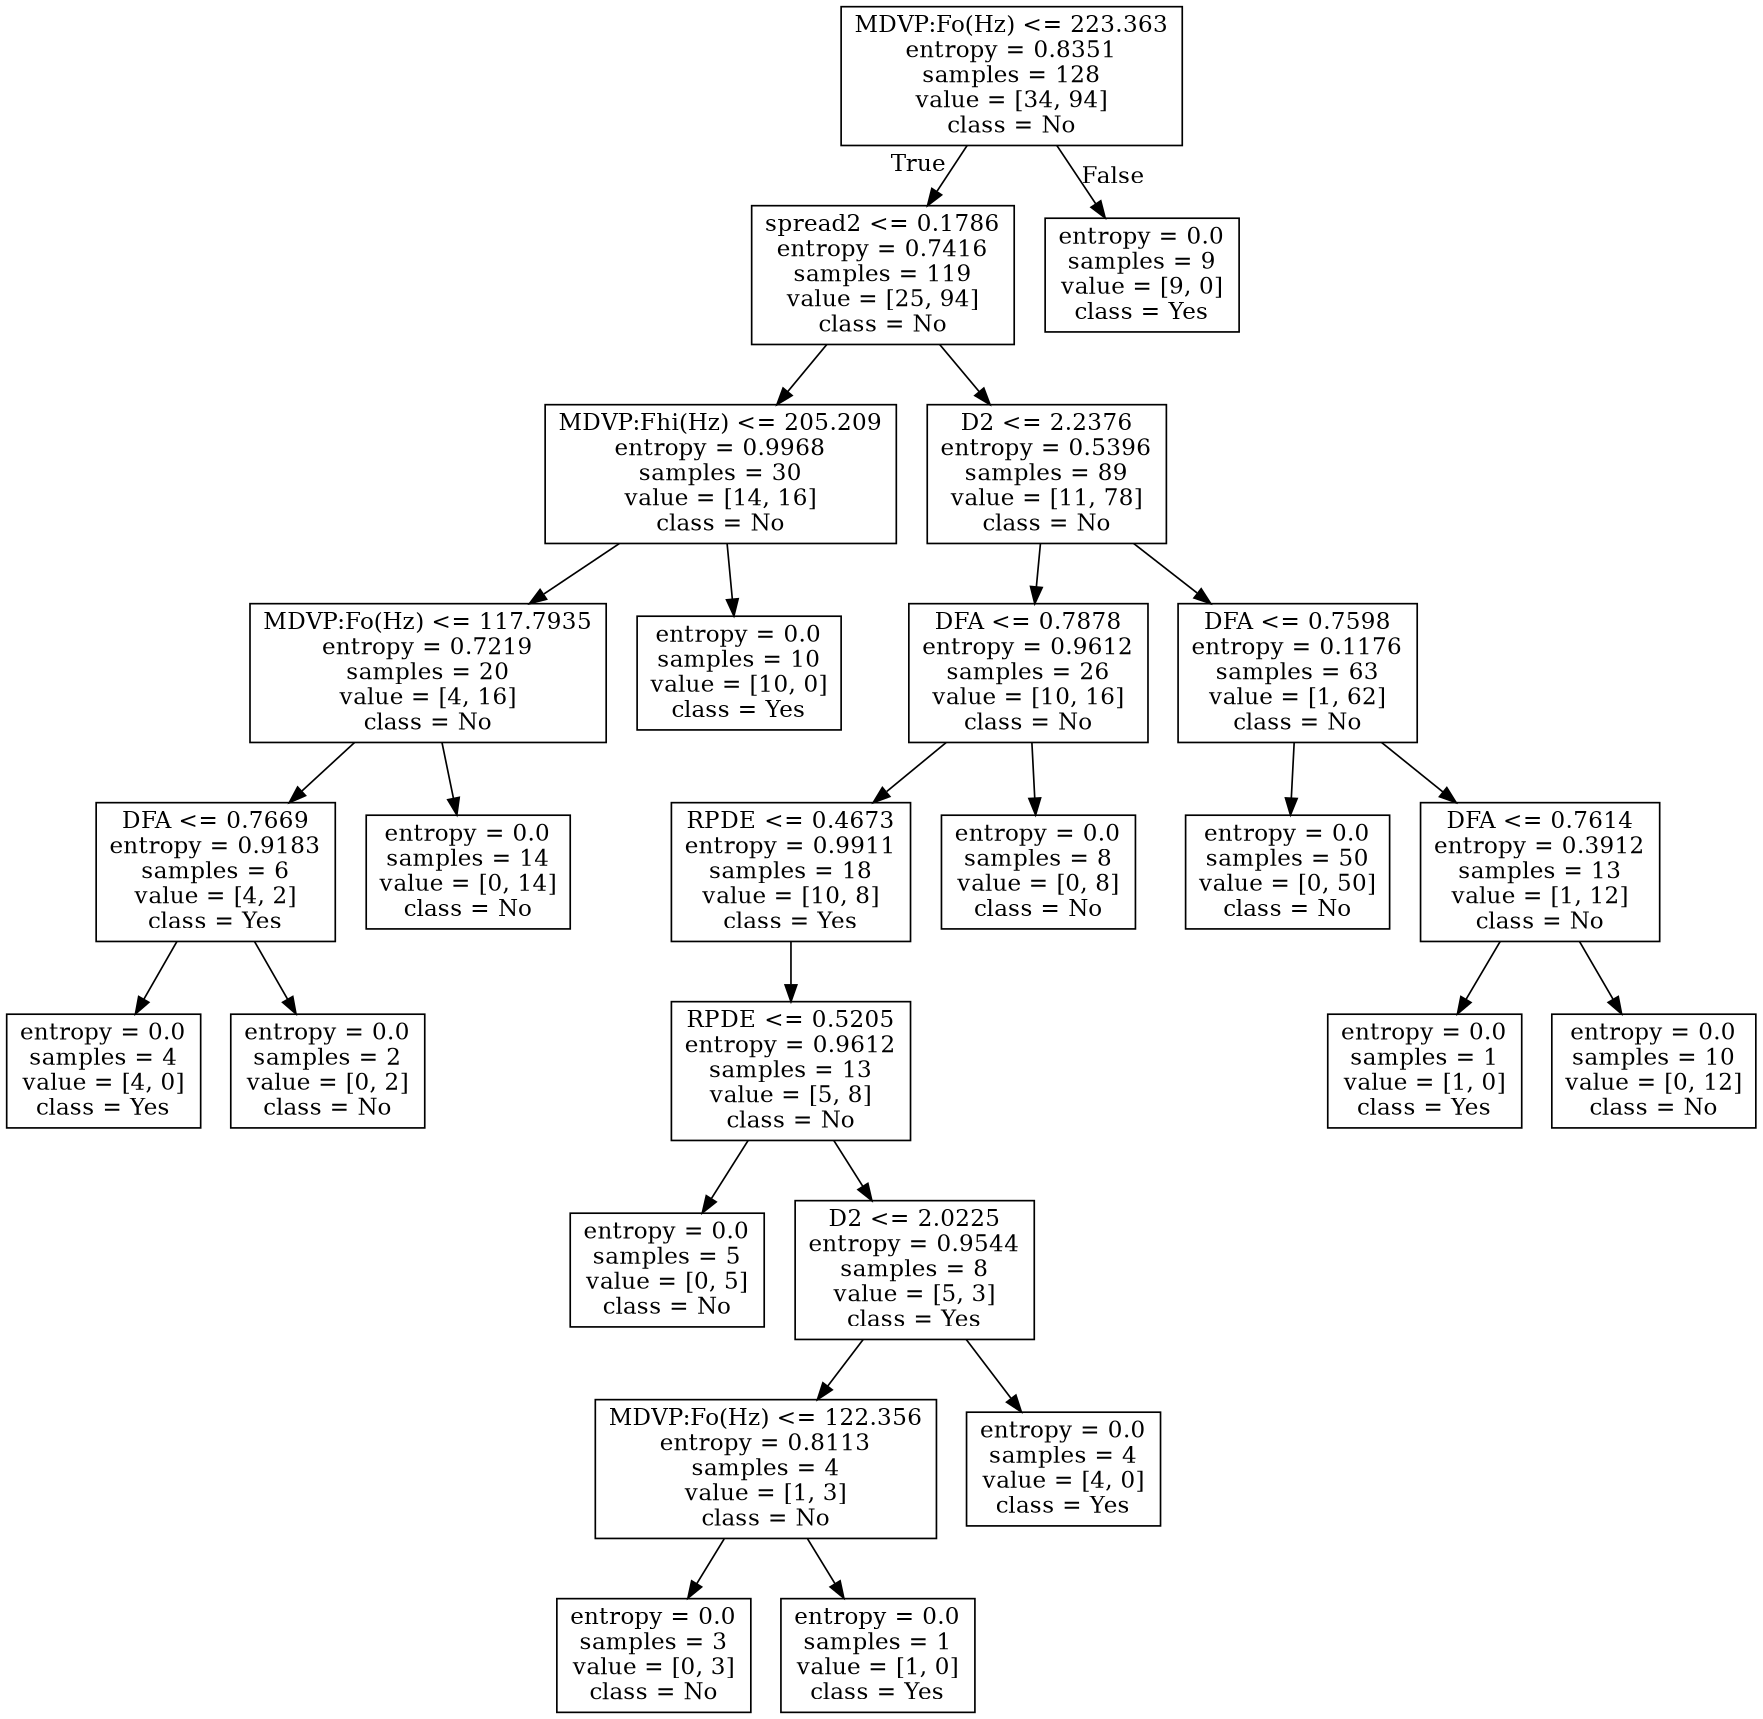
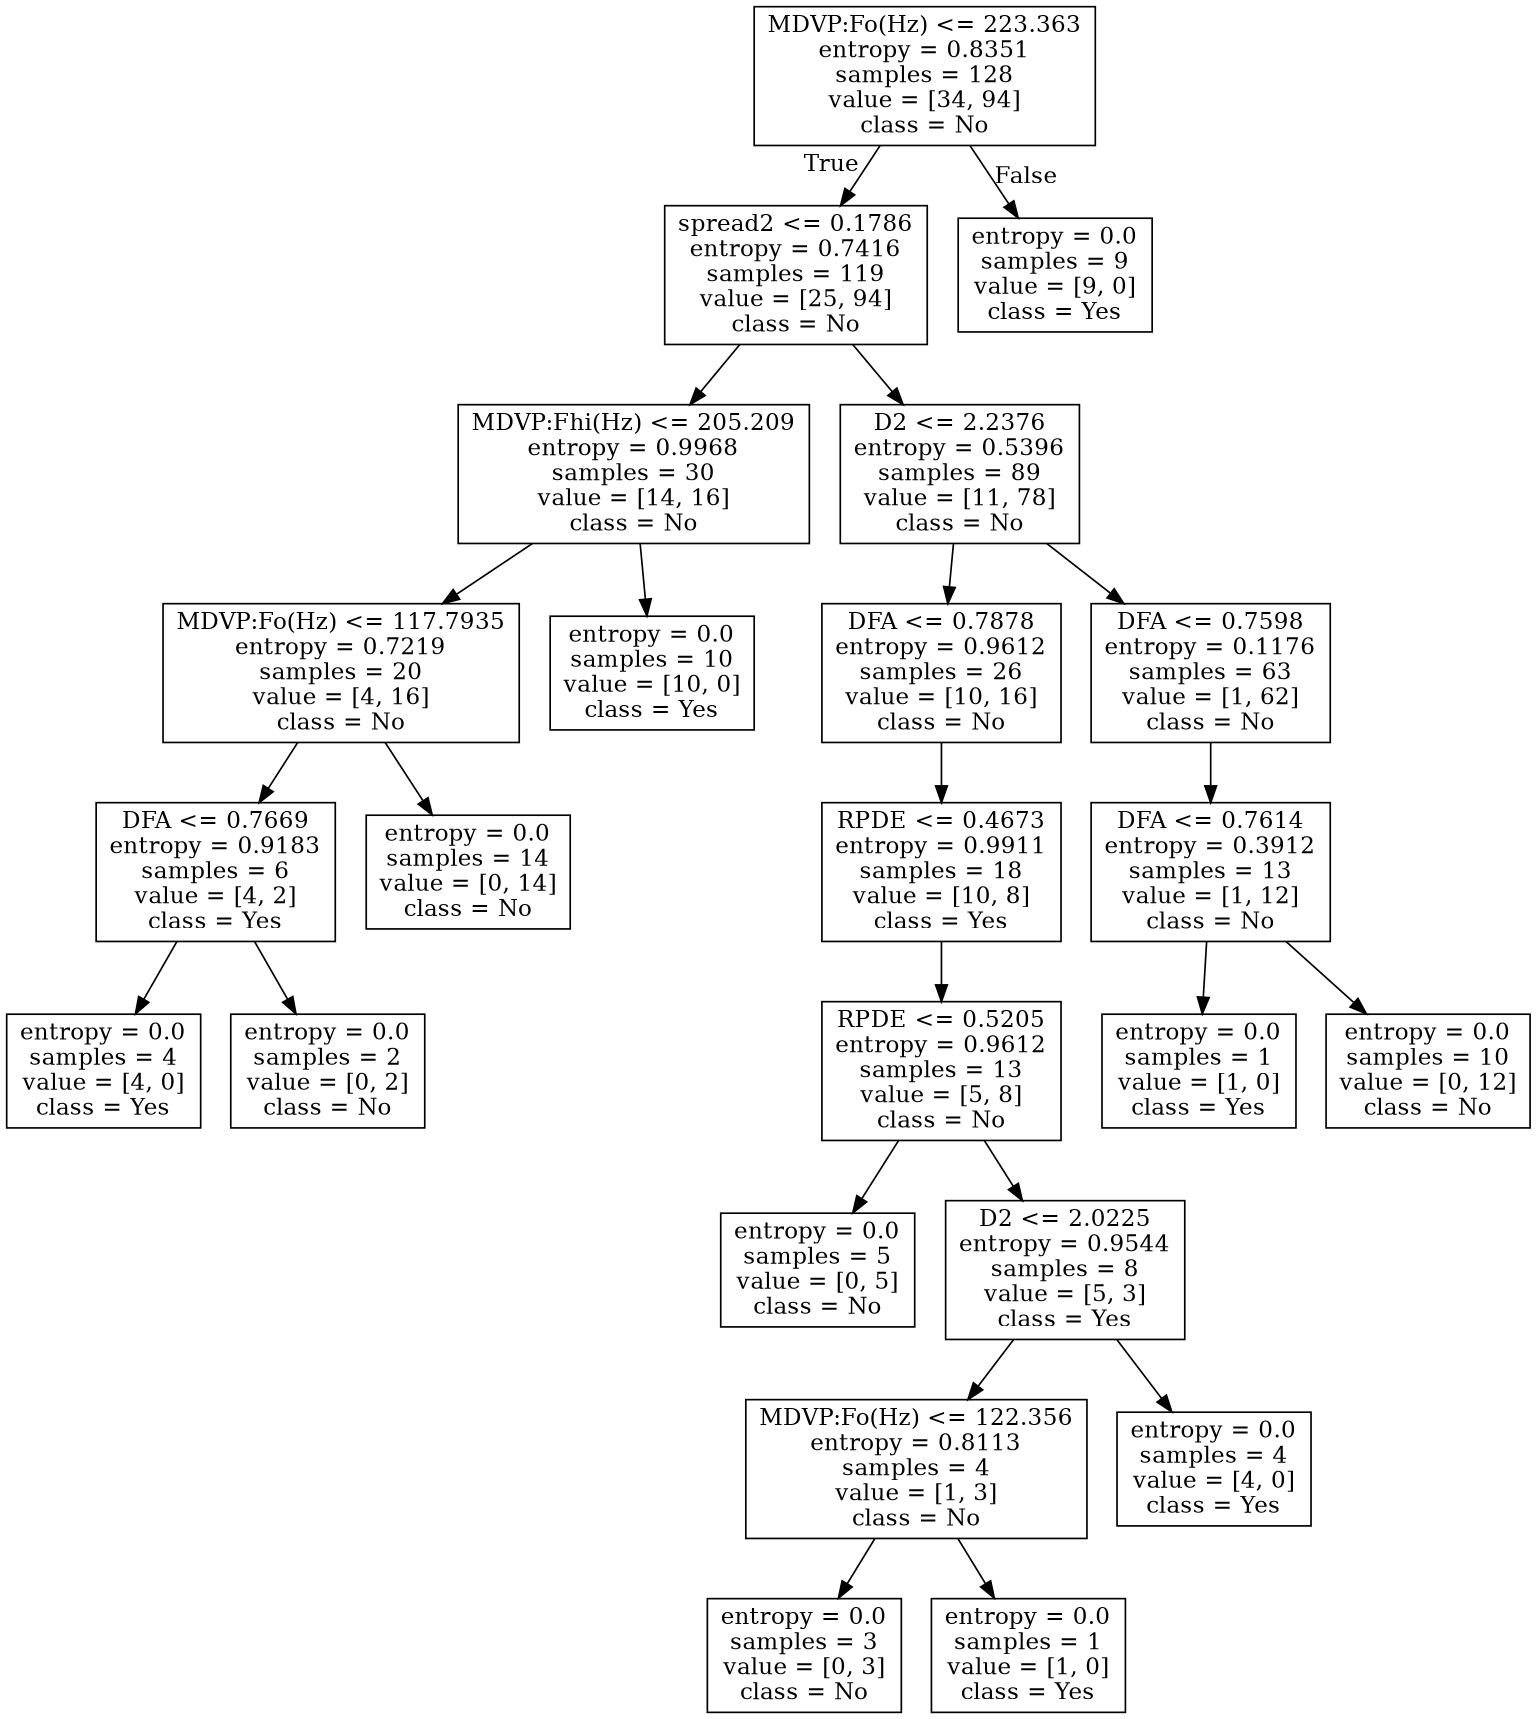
(1038, 872) -> none
(1288, 872) -> none
